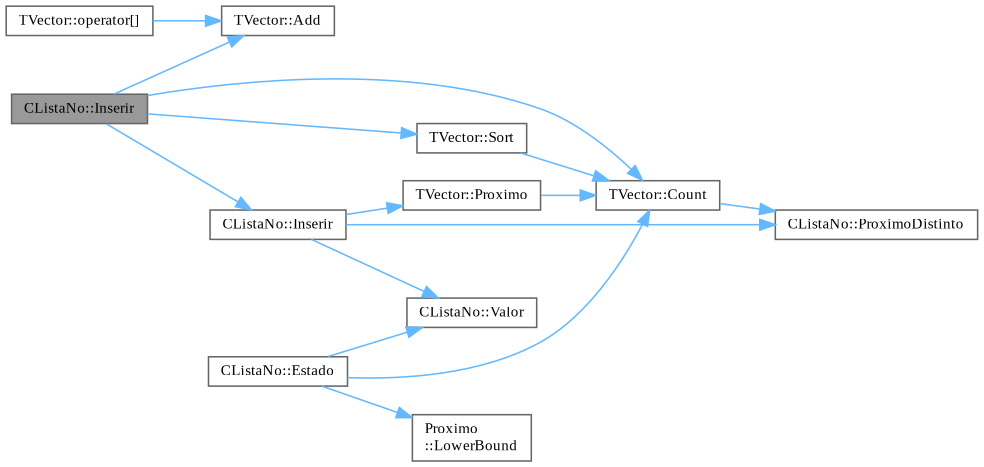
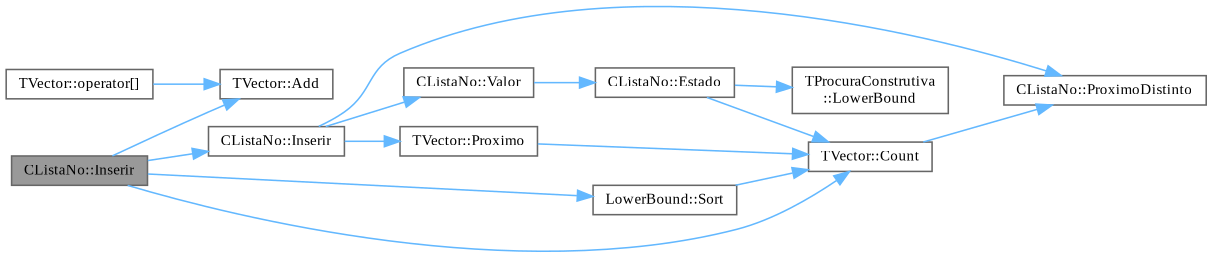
(472, 138) -> (665, 200)
(368, 344) -> (557, 83)
(472, 438) -> (870, 90)
